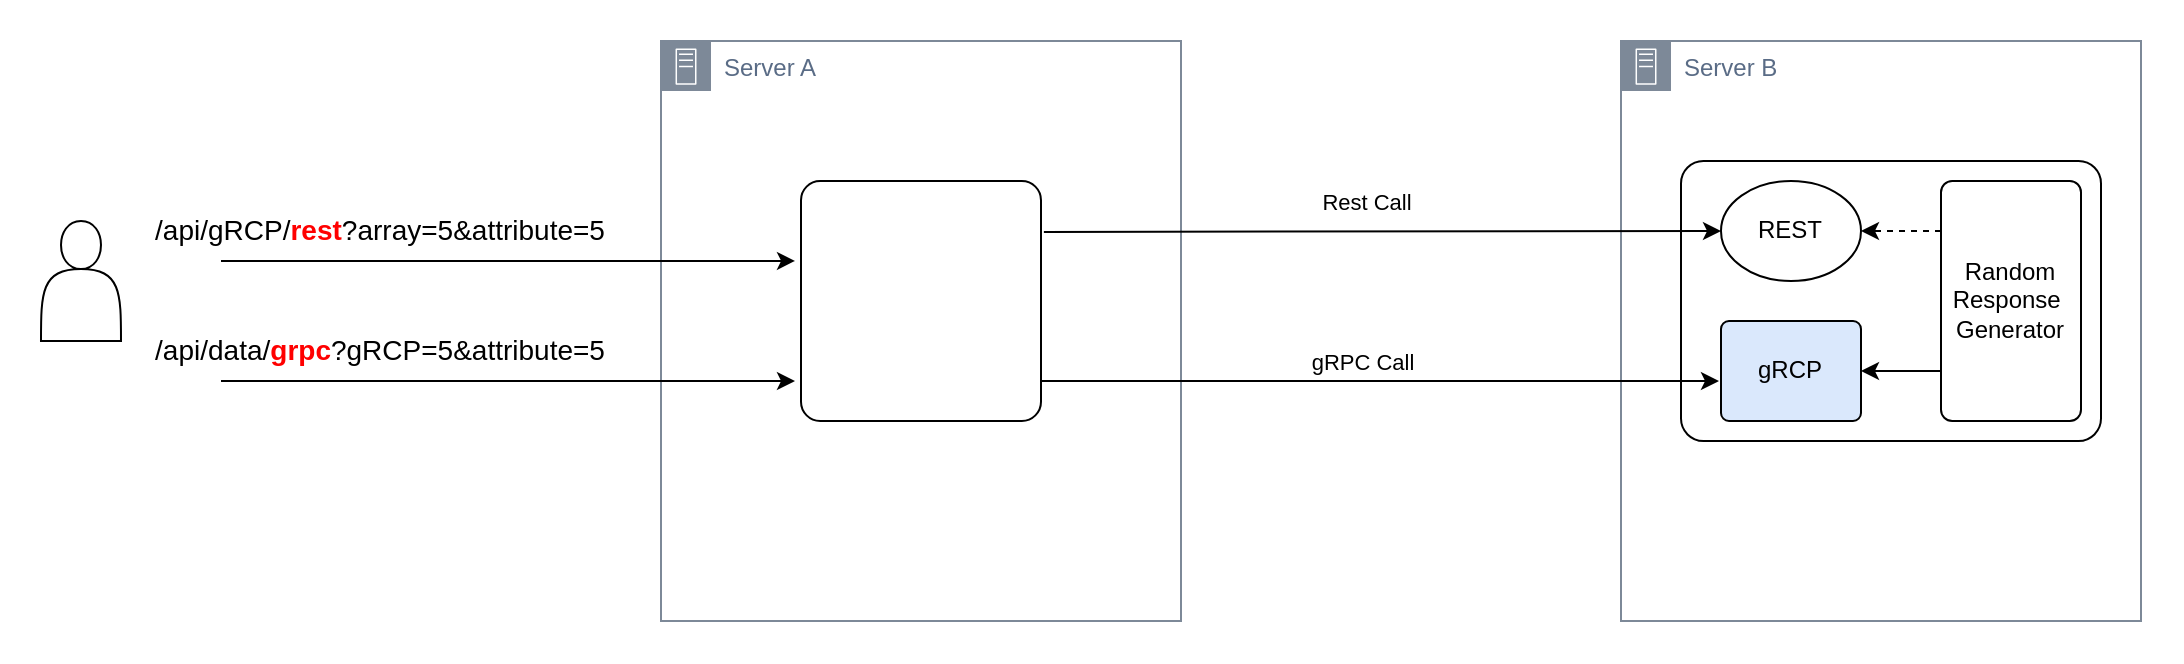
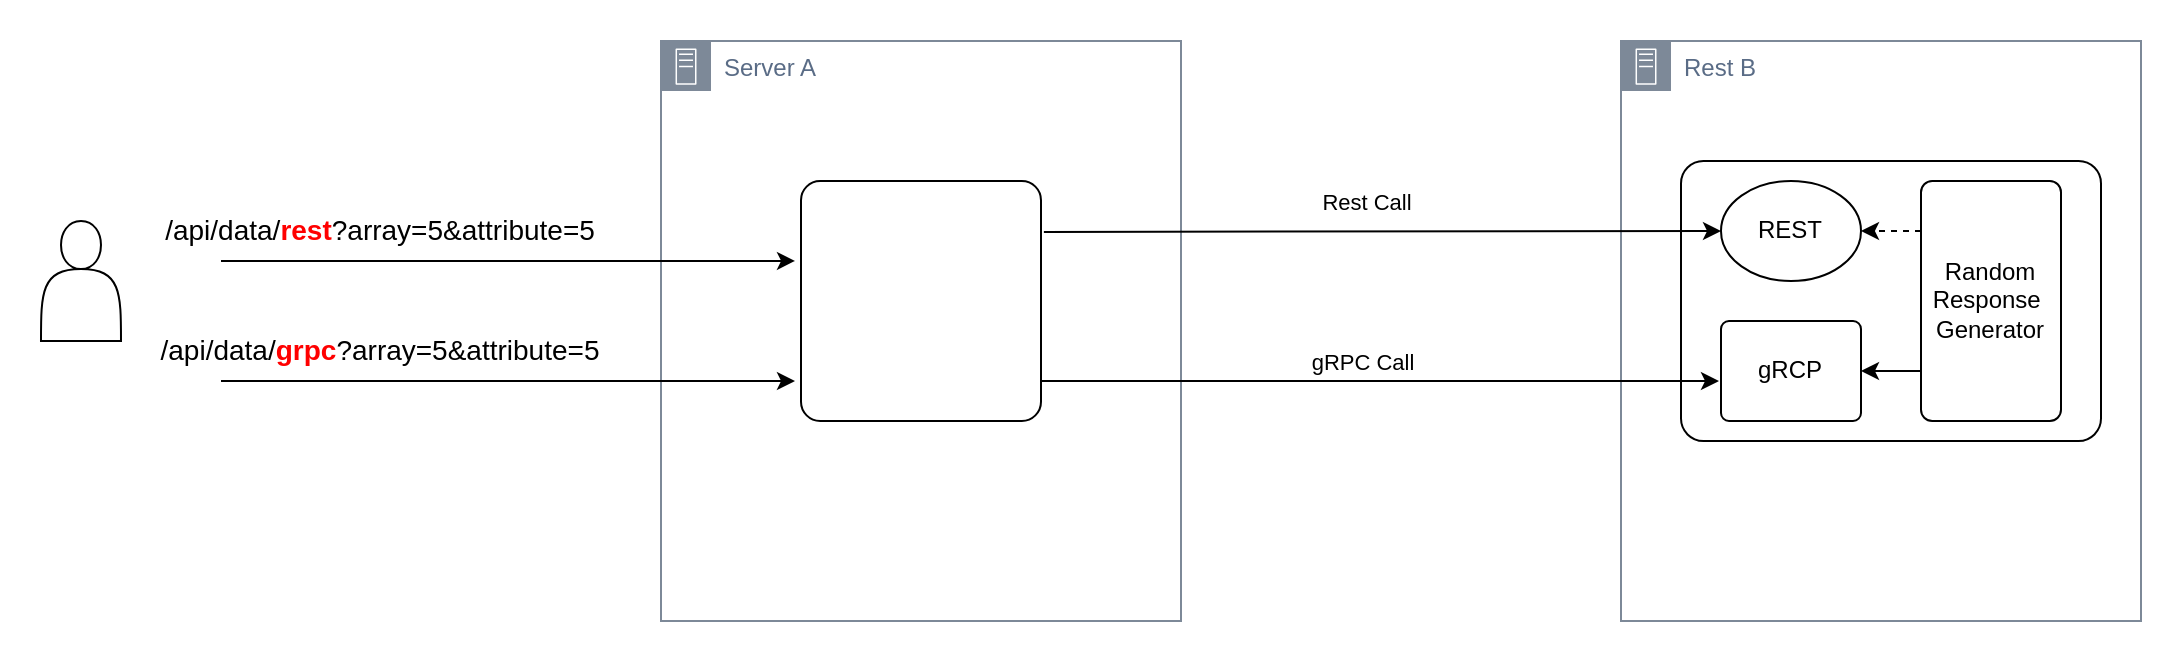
(1736, 69) -> (1722, 69)
(381, 231) -> (381, 231)
(2011, 301) -> (1991, 301)
(381, 351) -> (381, 351)
(1791, 371) -> (1791, 371)
